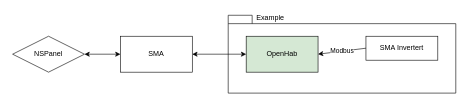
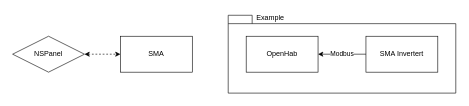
(402, 48) -> (402, 54)
(102, 54) -> (102, 54)
(241, 54) -> none
(282, 54) -> (282, 54)
